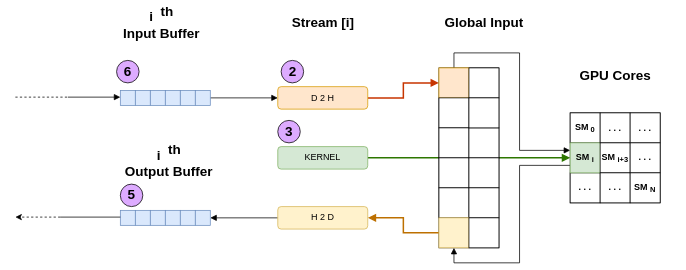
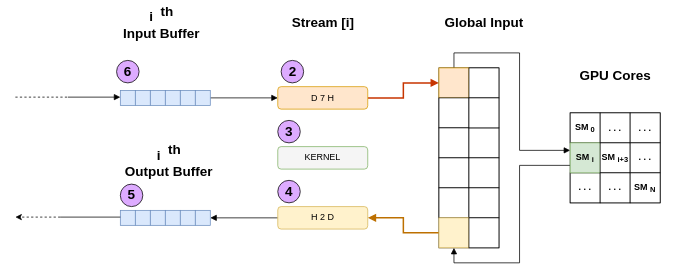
(323, 98) -> (323, 98)
(323, 158) -> (323, 158)
(403, 158) -> none
none -> (289, 192)
